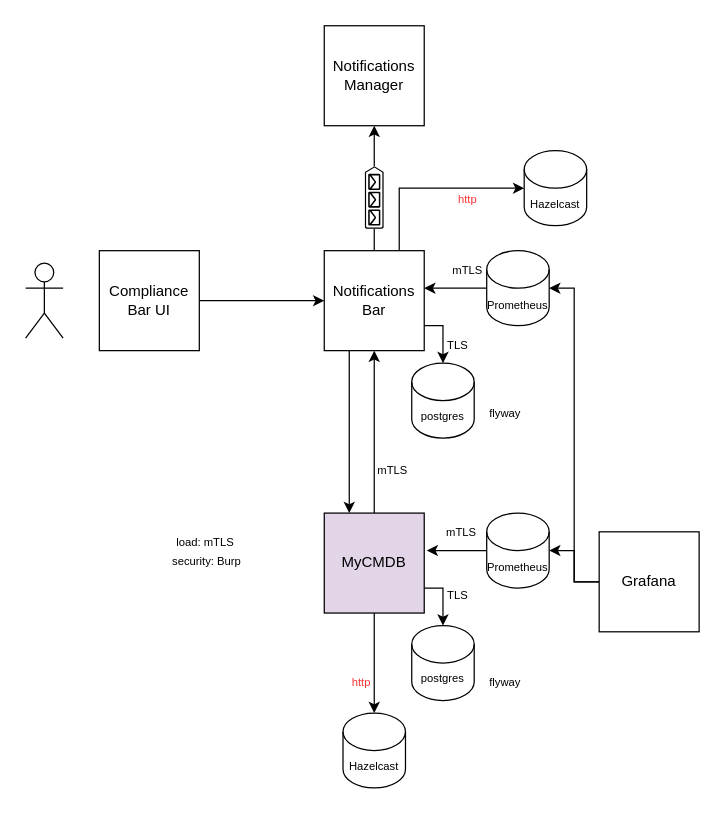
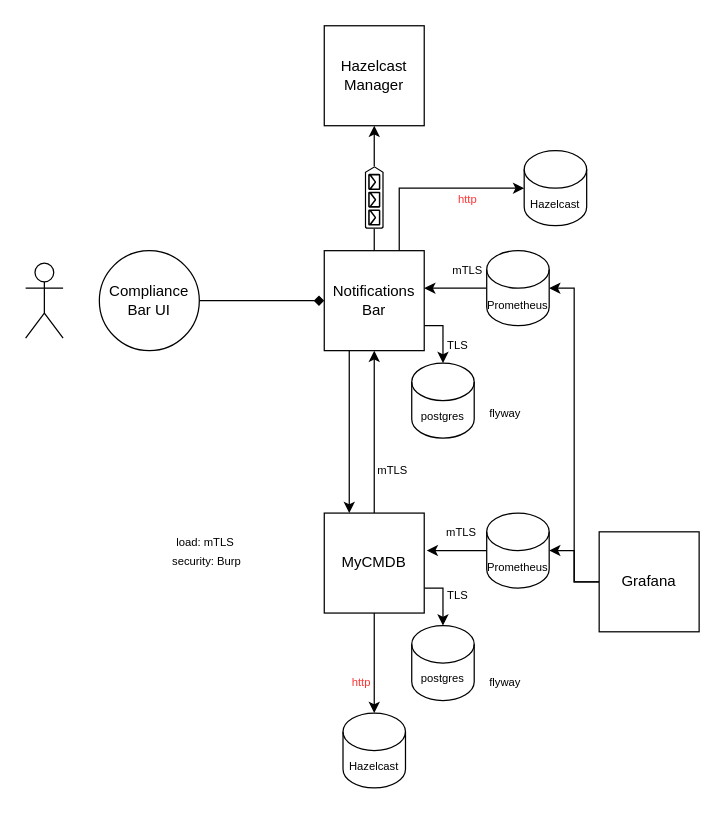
(374, 76) -> (374, 76)
(149, 301) -> (149, 301)
(314, 301) -> (313, 301)
(374, 563) -> (374, 563)
